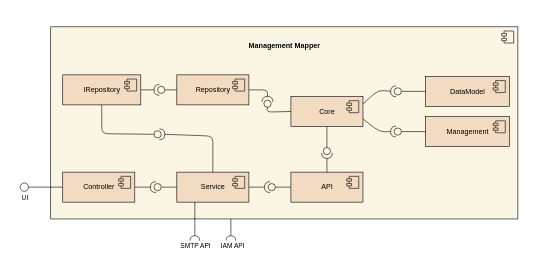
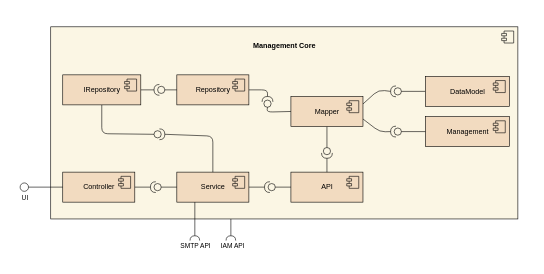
(327, 111) -> (327, 111)
(284, 123) -> (284, 123)
